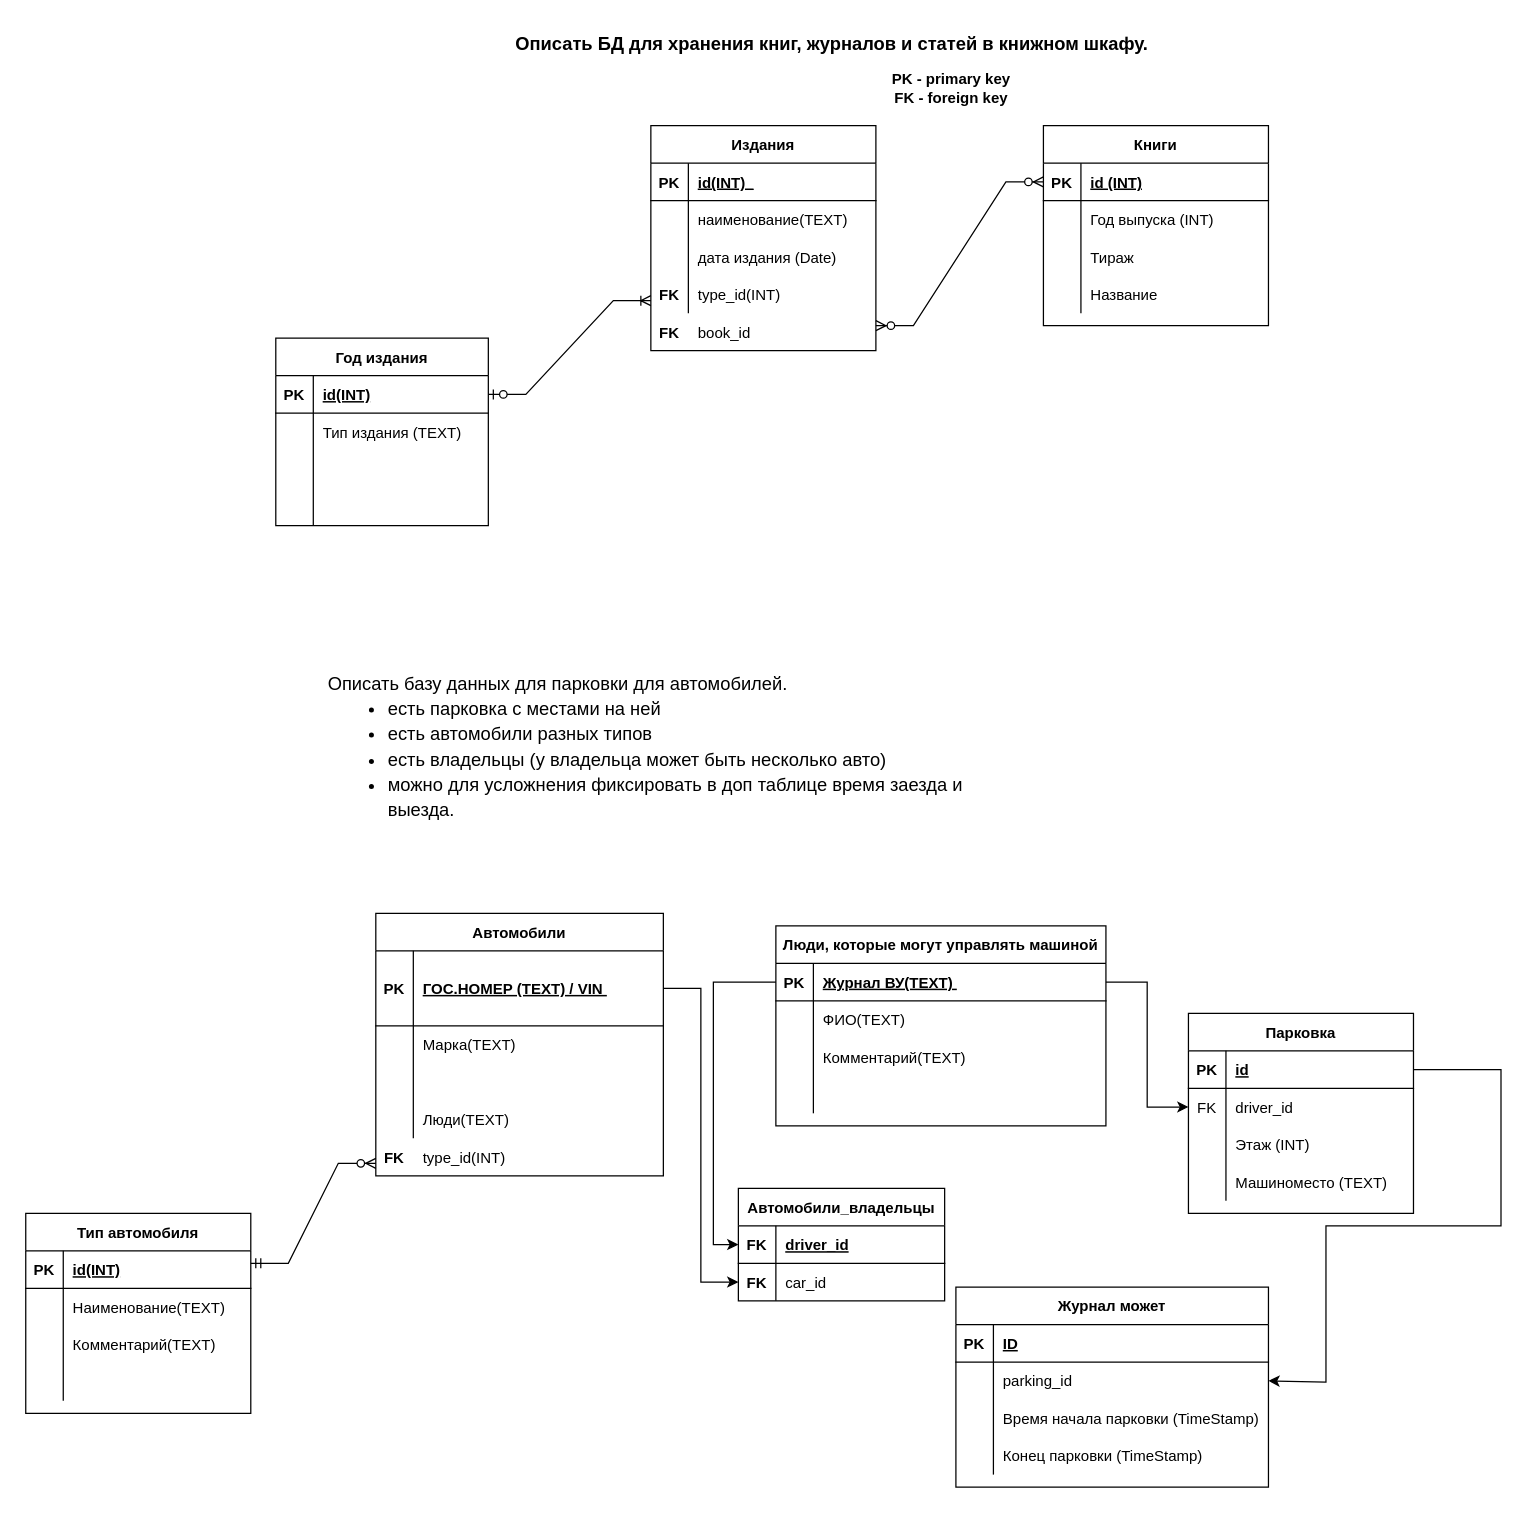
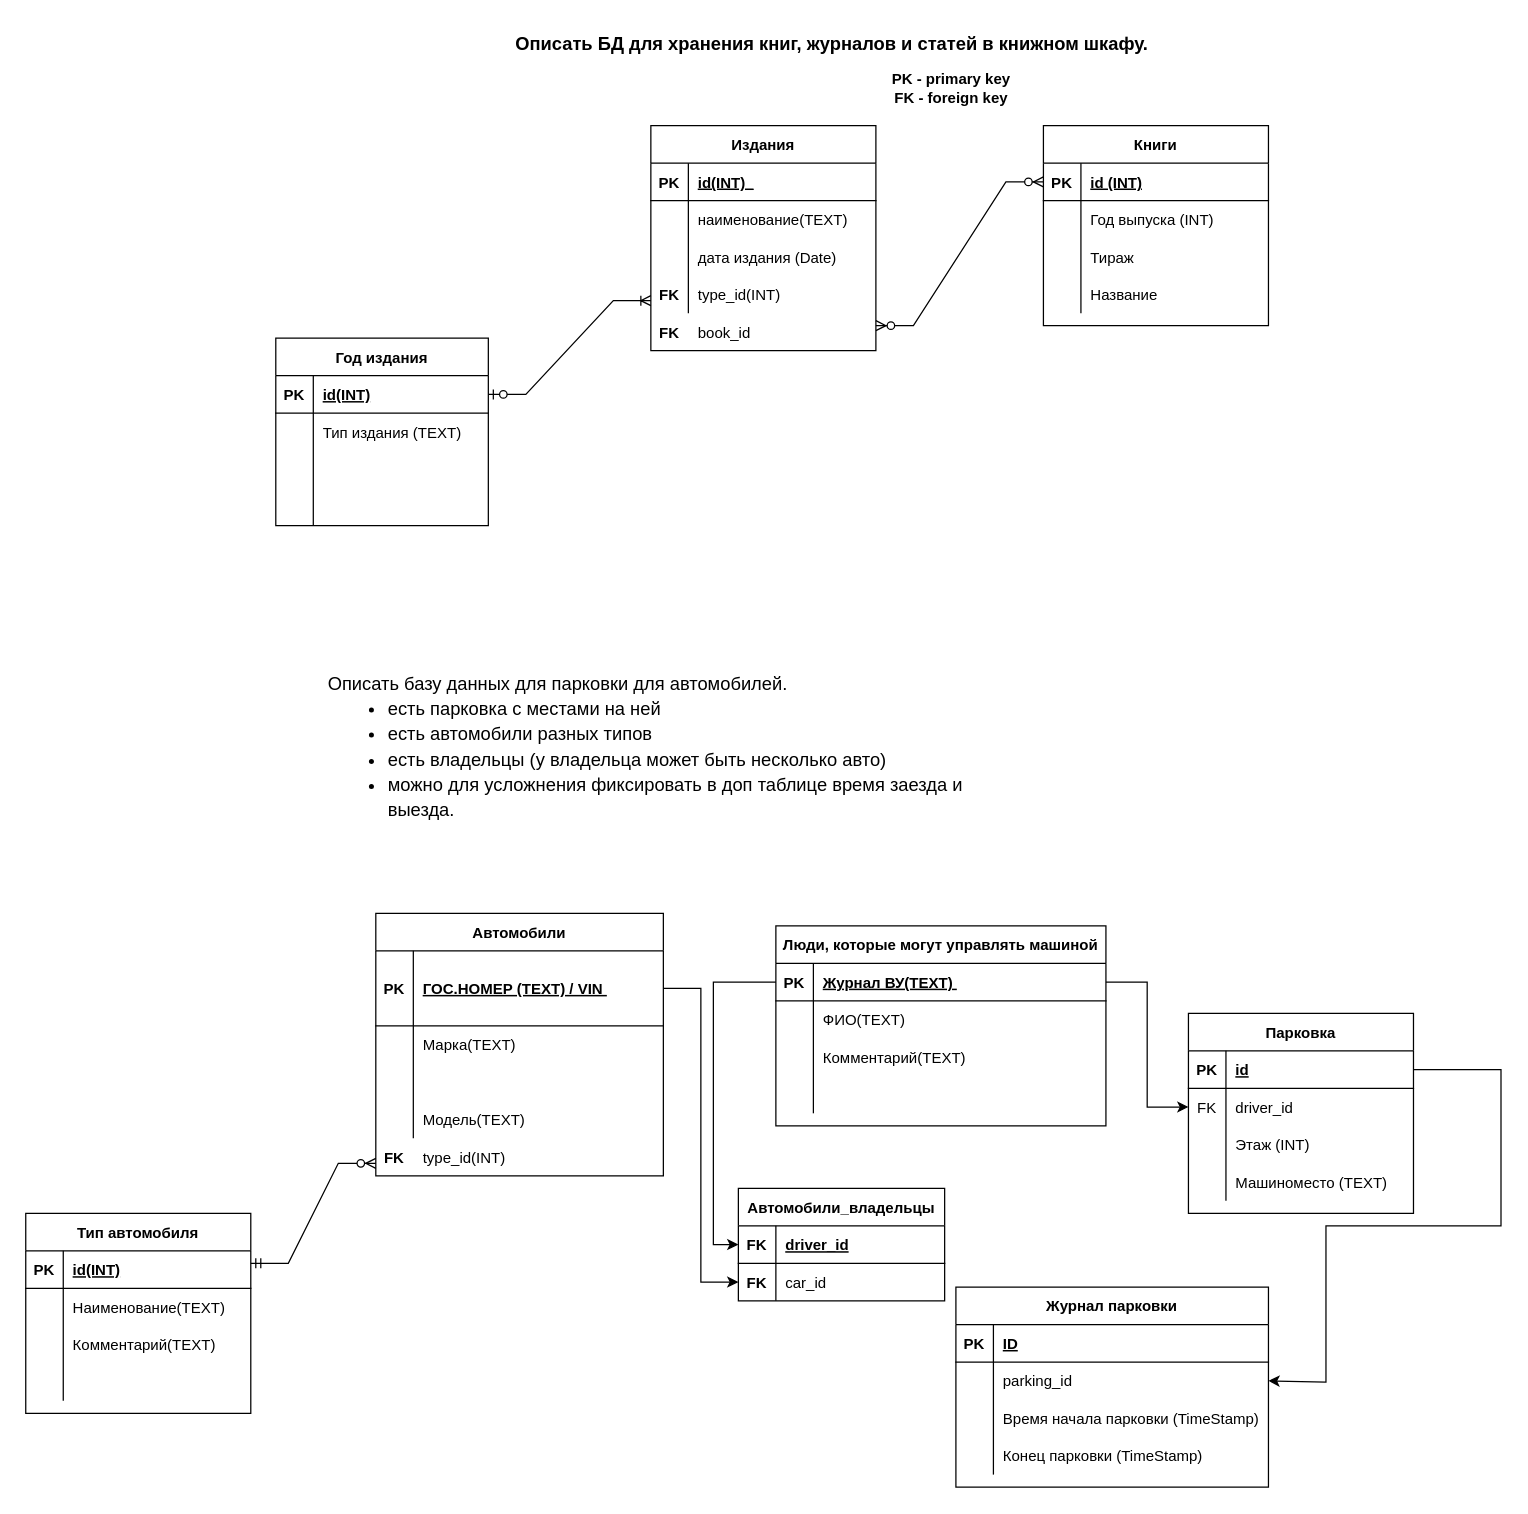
(465, 1120) -> (473, 1120)
(1111, 1306) -> (1111, 1306)
